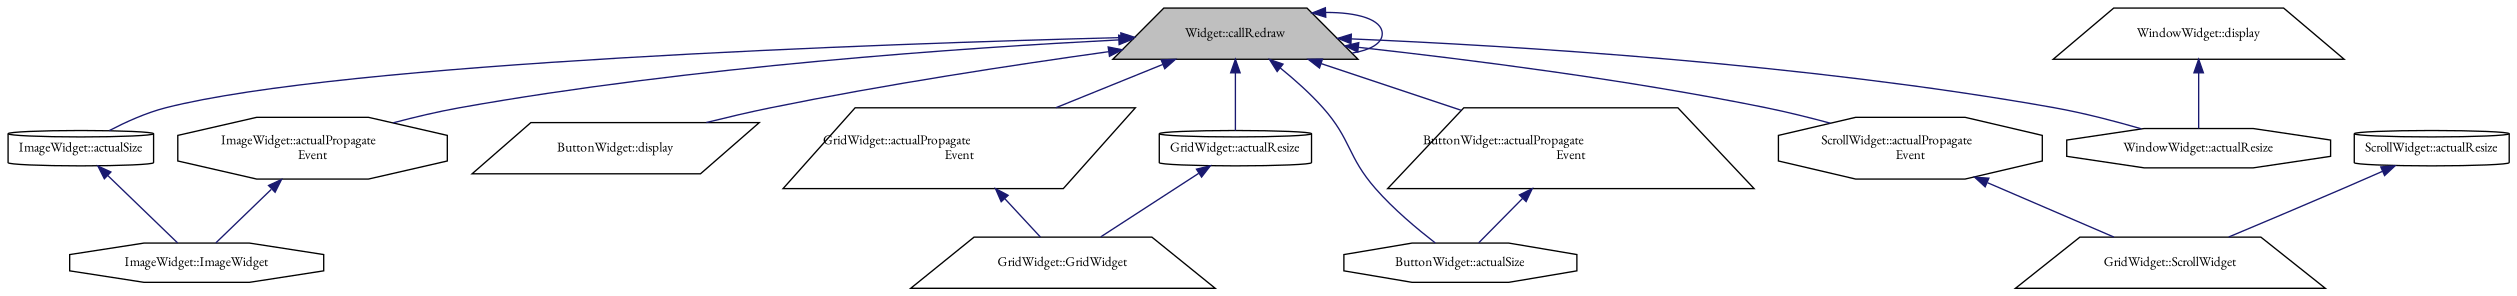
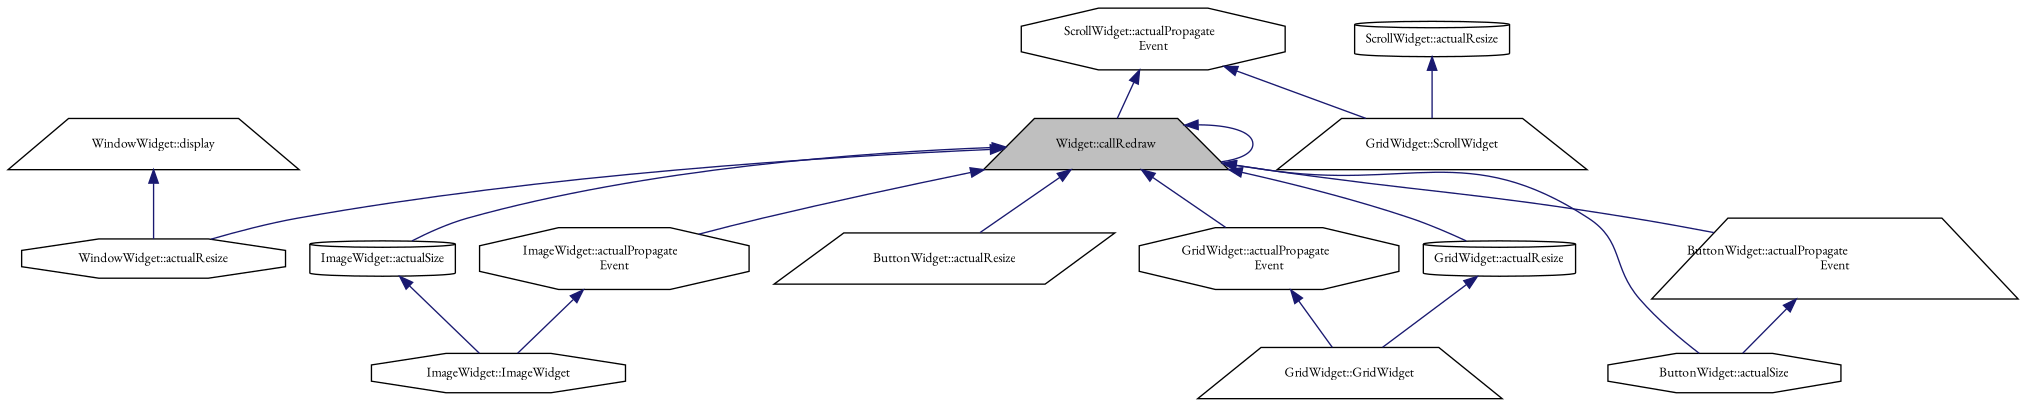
(1596, 78) -> (1126, 100)
(616, 148) -> (944, 259)
(959, 148) -> (1269, 259)
